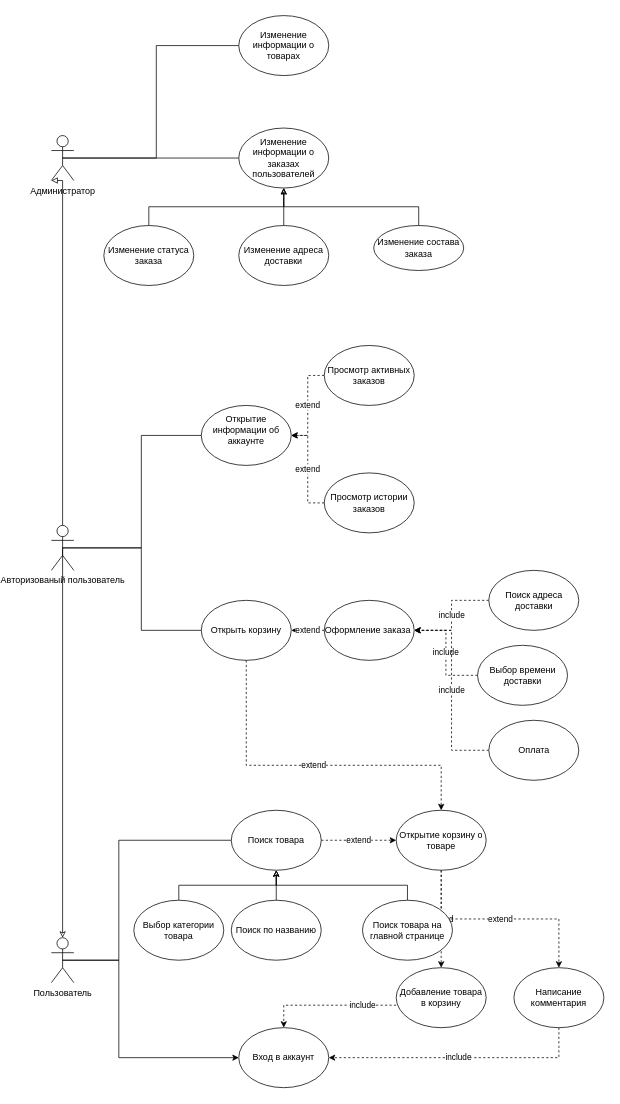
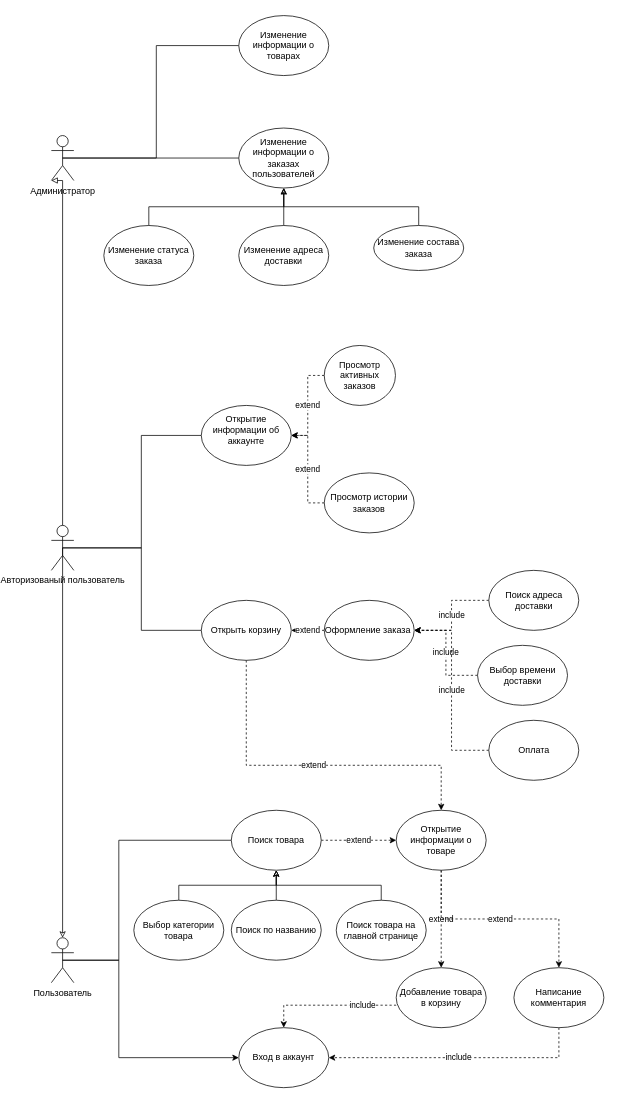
(369, 375) -> (360, 375)
(441, 840) -> (441, 840)
(408, 930) -> (381, 930)
